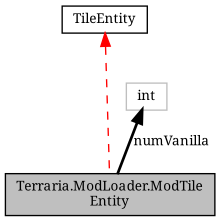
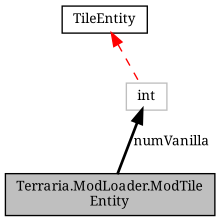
(108, 110) -> (129, 64)
